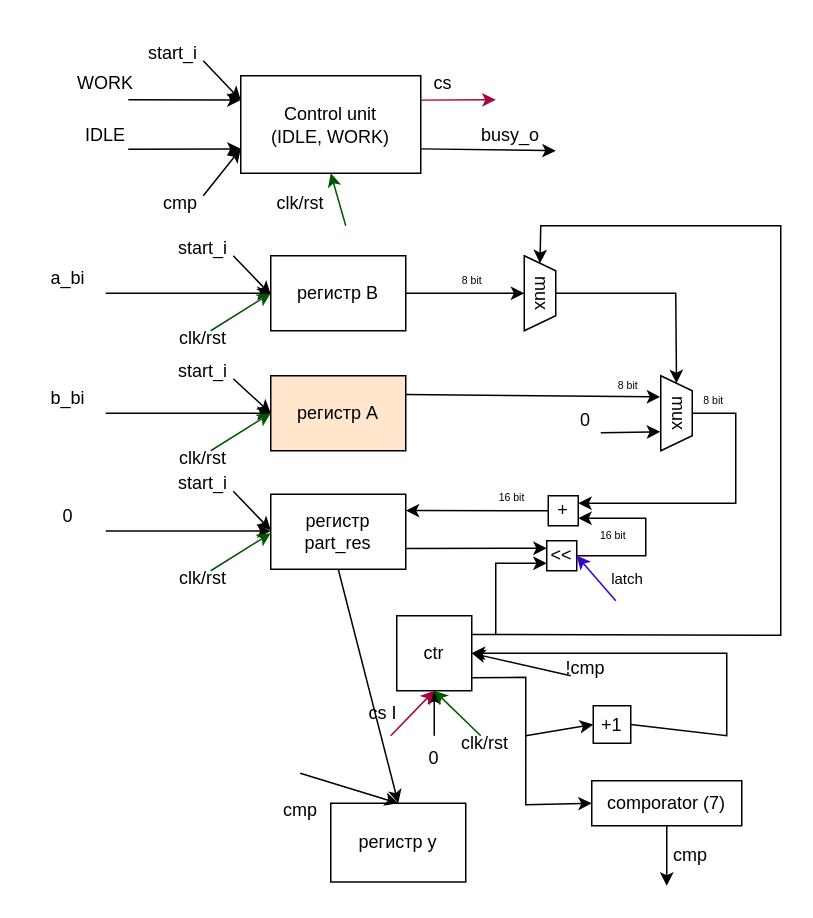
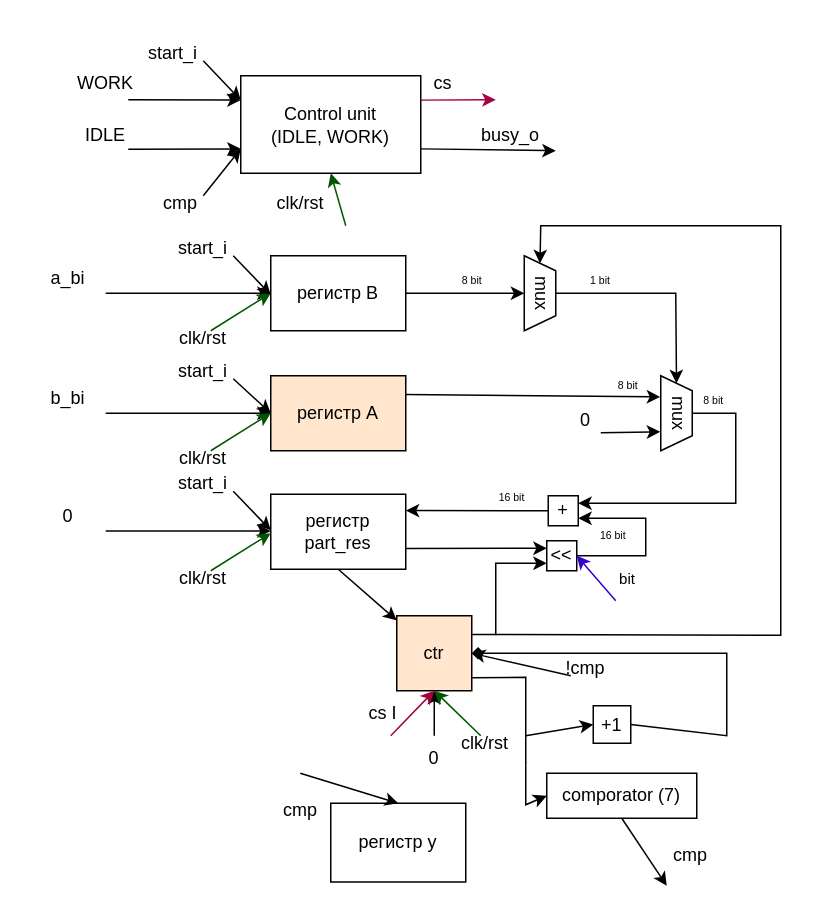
none -> (601, 278)
(628, 578) -> (628, 578)
(434, 653) -> (434, 653)
(484, 653) -> (484, 653)
(367, 682) -> (364, 592)
(667, 803) -> (622, 796)
